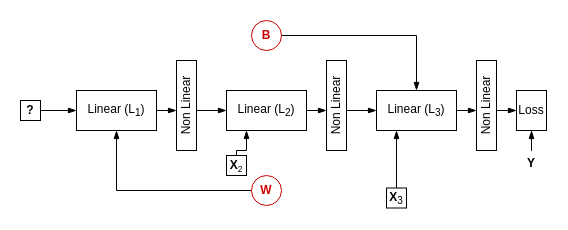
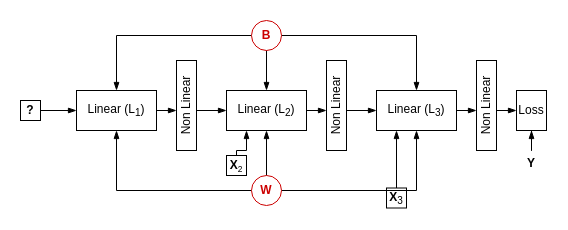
none -> (162, 36)
none -> (267, 66)
none -> (267, 157)
none -> (375, 191)
